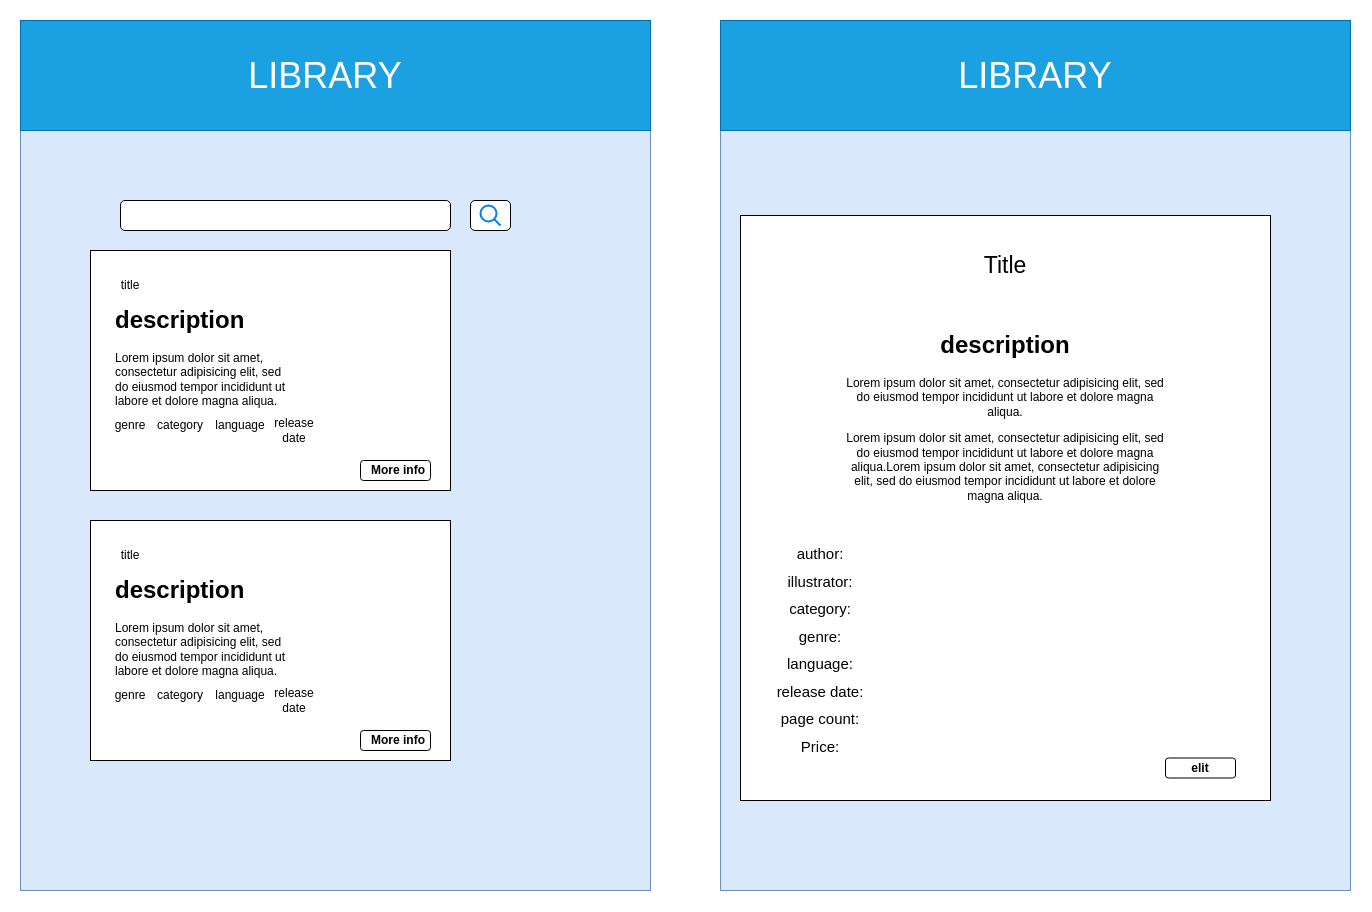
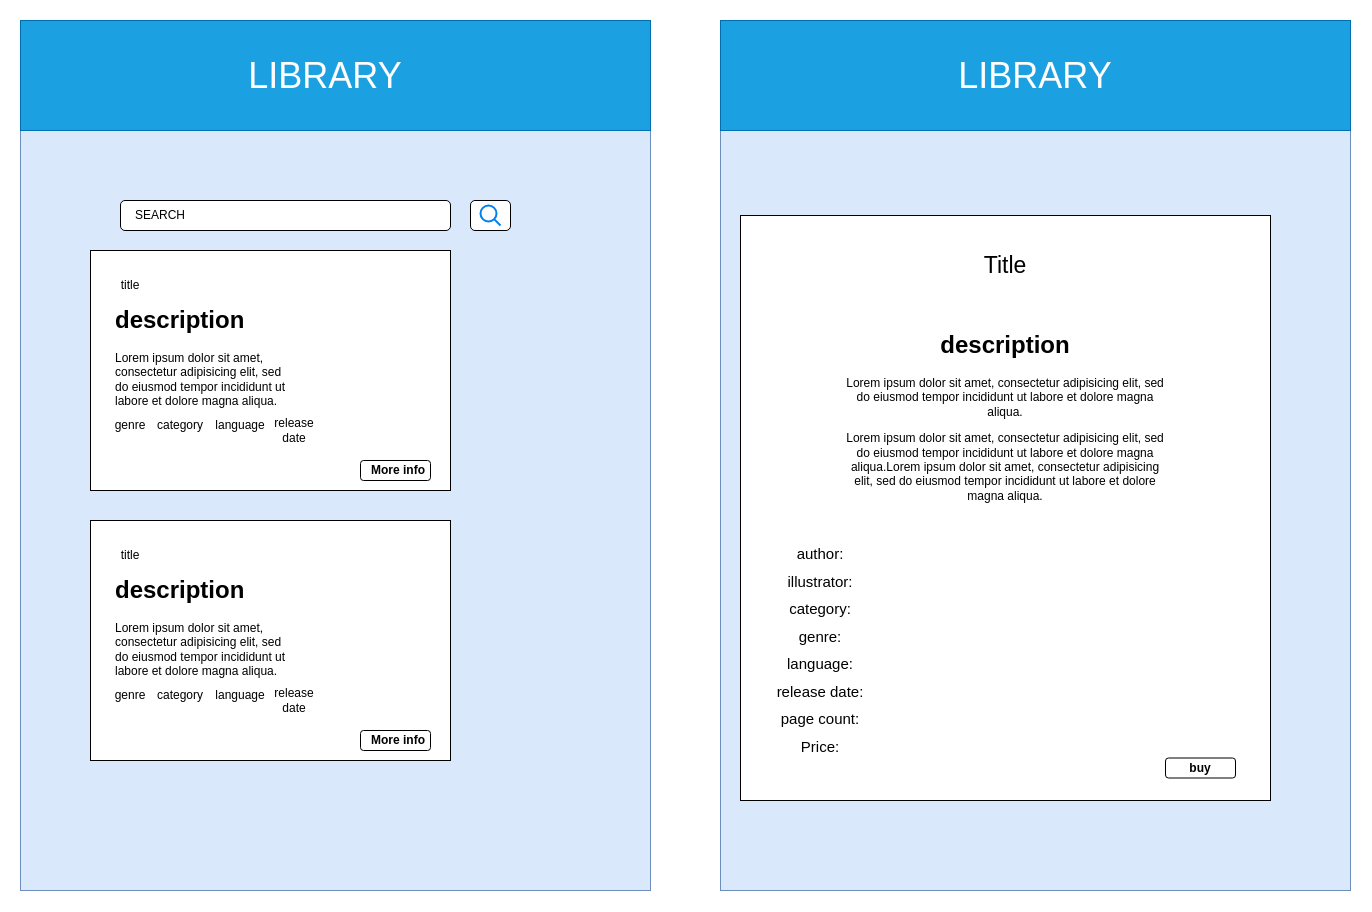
none -> (161, 216)
(1201, 769) -> (1201, 769)
